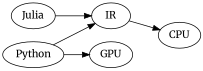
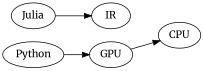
(141, 24) -> (142, 46)
(71, 36) -> none
